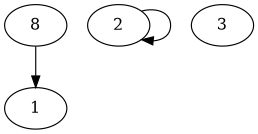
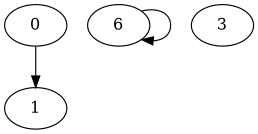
(36, 25) -> (36, 25)
(119, 25) -> (119, 25)
